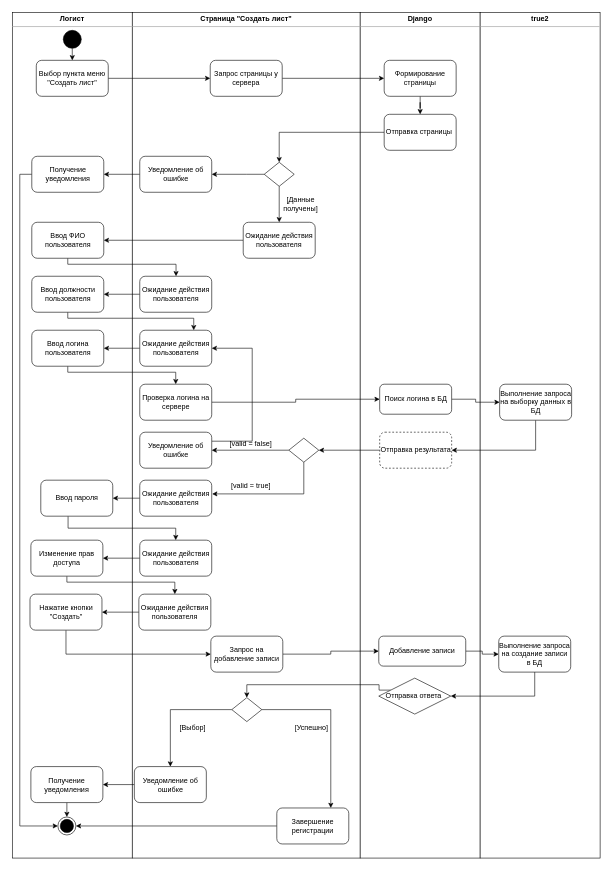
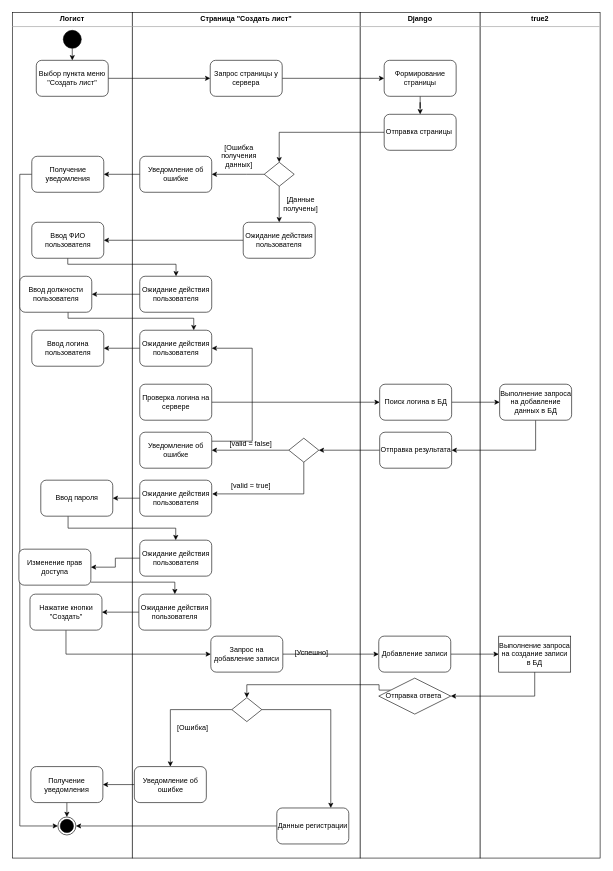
none -> (239, 156)
(68, 294) -> (56, 294)
(176, 374) -> none
(416, 399) -> (416, 402)
(536, 402) -> (536, 402)
(416, 450) -> (416, 450)
(67, 558) -> (55, 567)
(422, 651) -> (415, 654)
(535, 654) -> (535, 654)
(193, 728) -> (193, 728)
(311, 728) -> (311, 653)
(313, 827) -> (313, 827)
